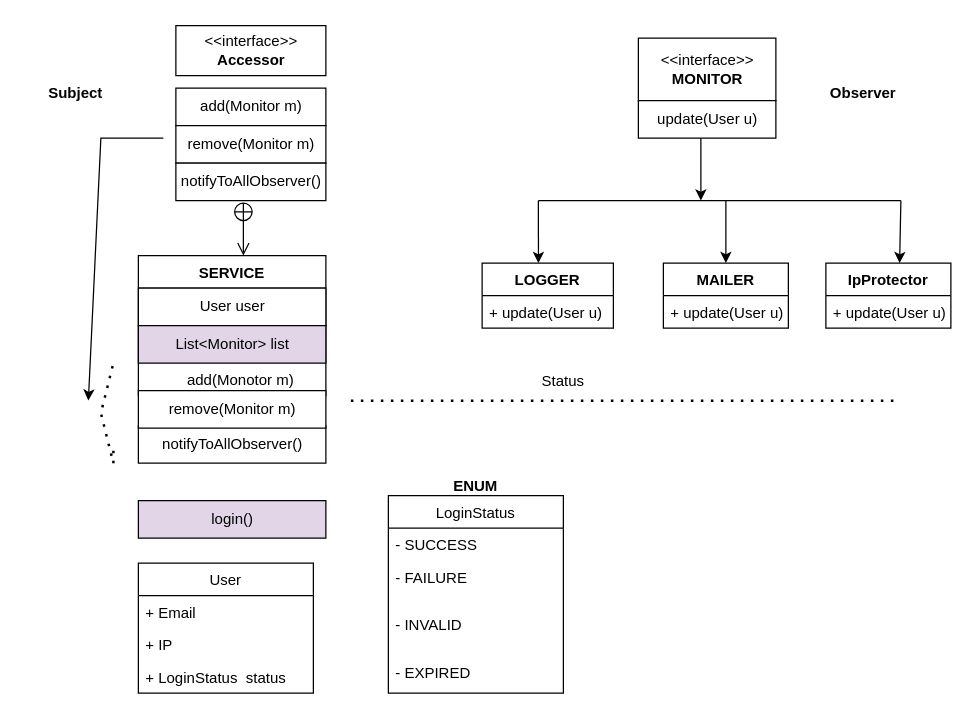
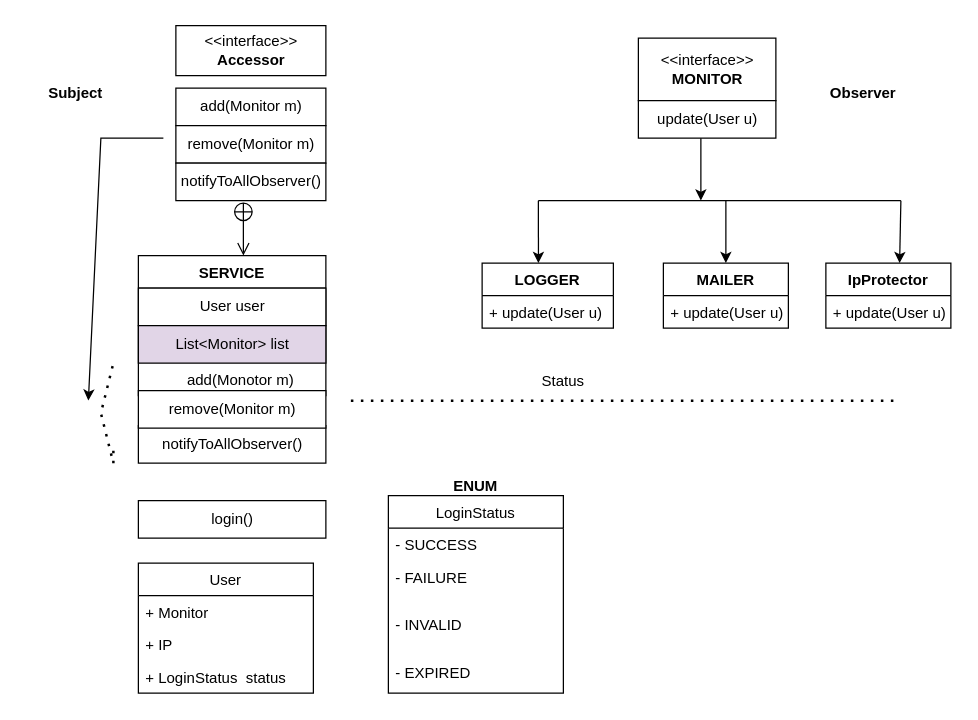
(232, 519) -> (232, 519)
(169, 613) -> (179, 613)
